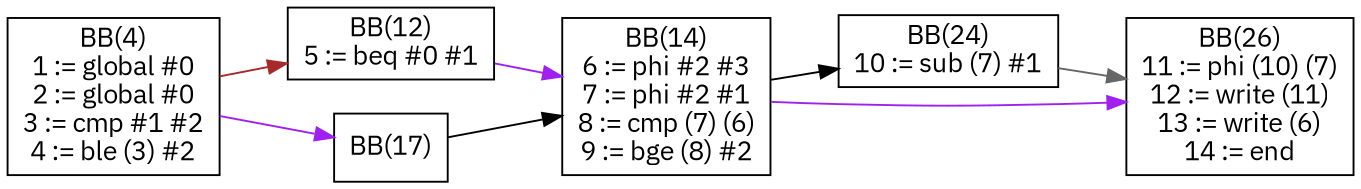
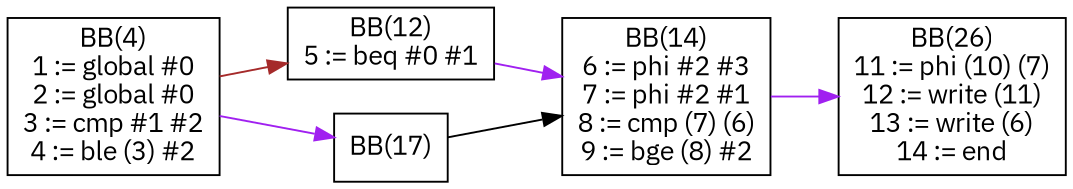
(948, 51) -> none
